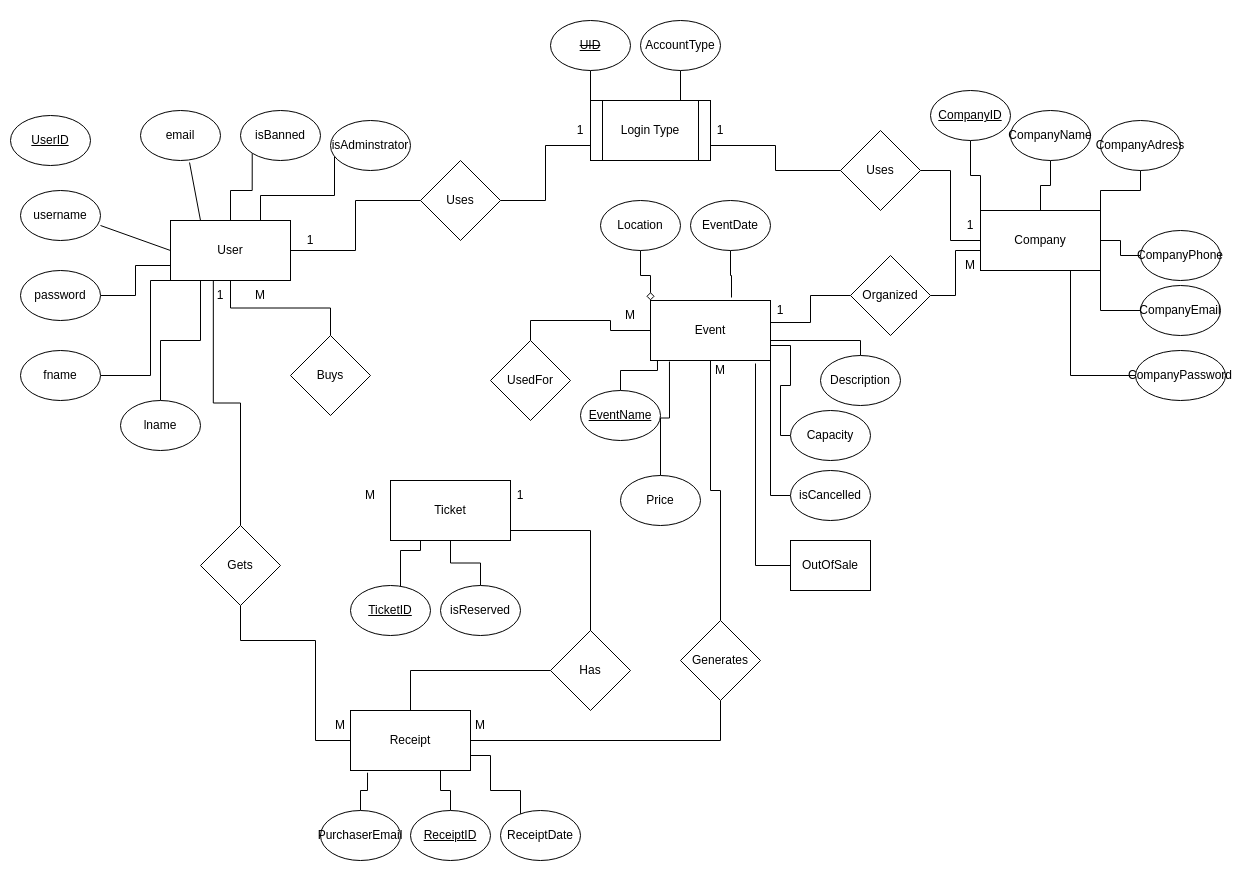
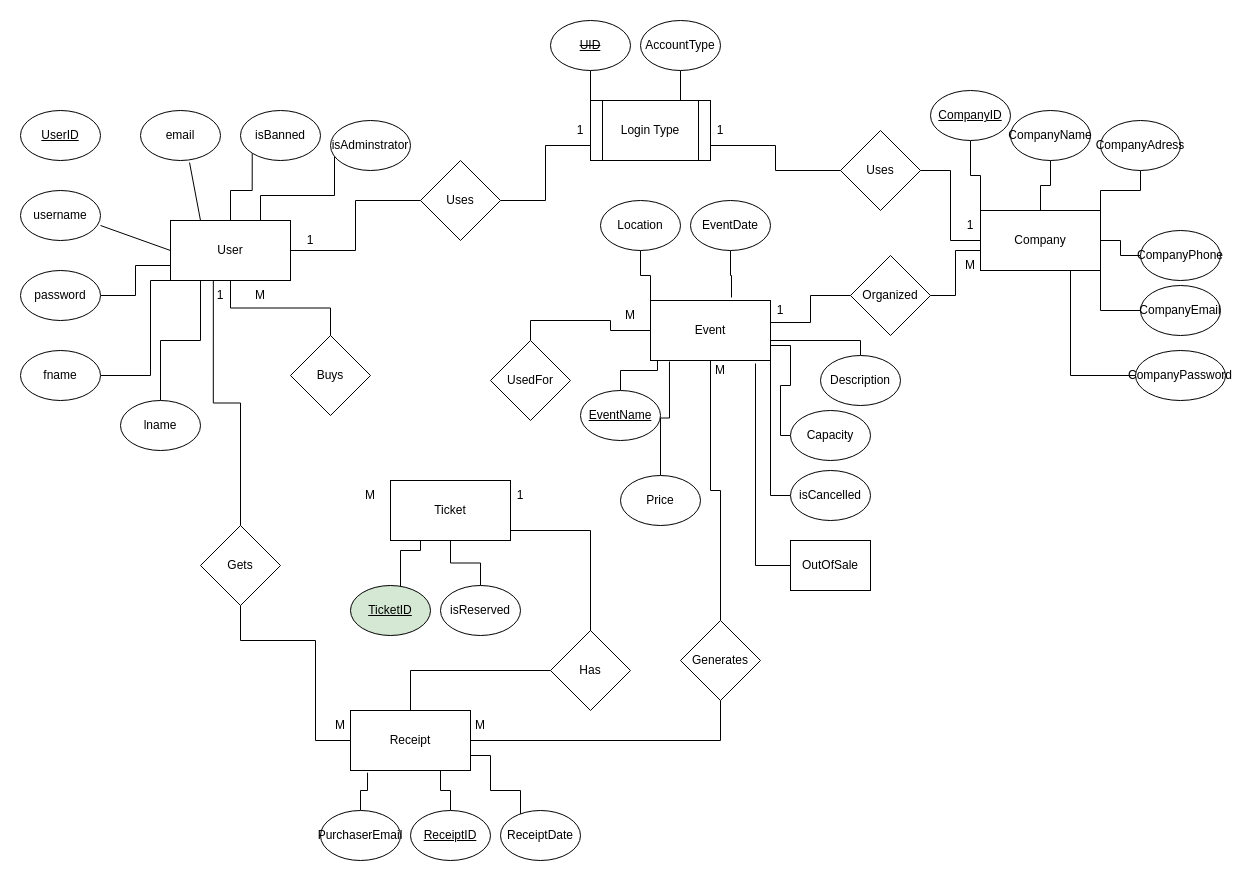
(51, 141) -> (61, 136)
(651, 292) -> (651, 296)
(391, 611) -> (391, 611)
